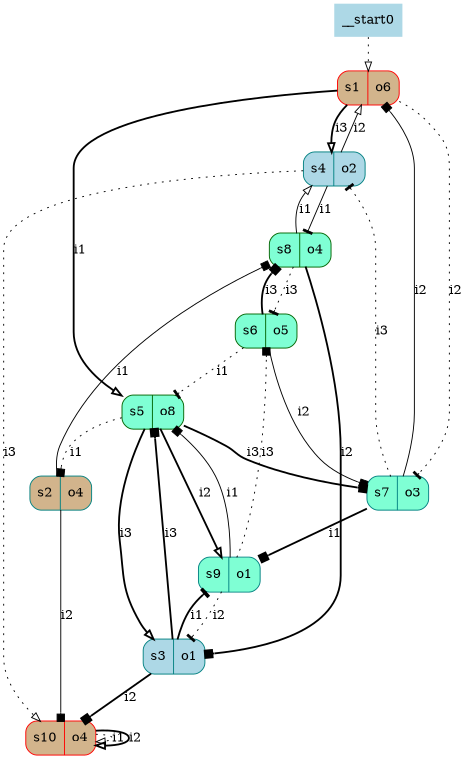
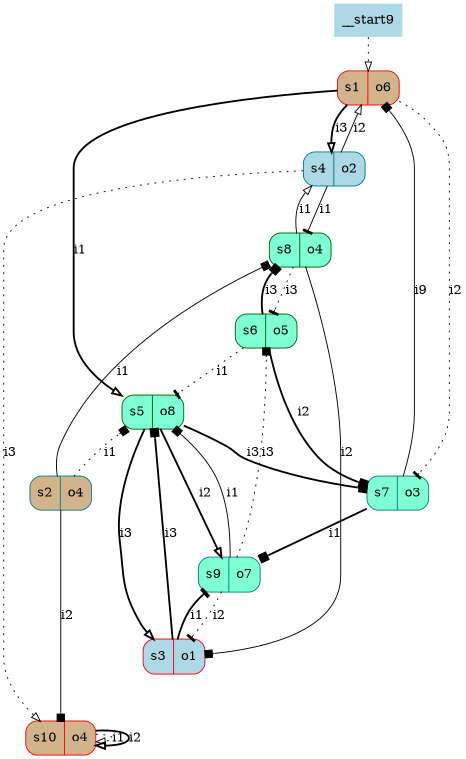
(368, 20) -> (368, 20)
(421, 291) -> (421, 291)
(376, 331) -> none
(297, 427) -> (297, 427)
(84, 434) -> (95, 454)
(341, 500) -> (341, 500)
(244, 574) -> (244, 574)
(174, 657) -> (174, 657)
(121, 695) -> none
